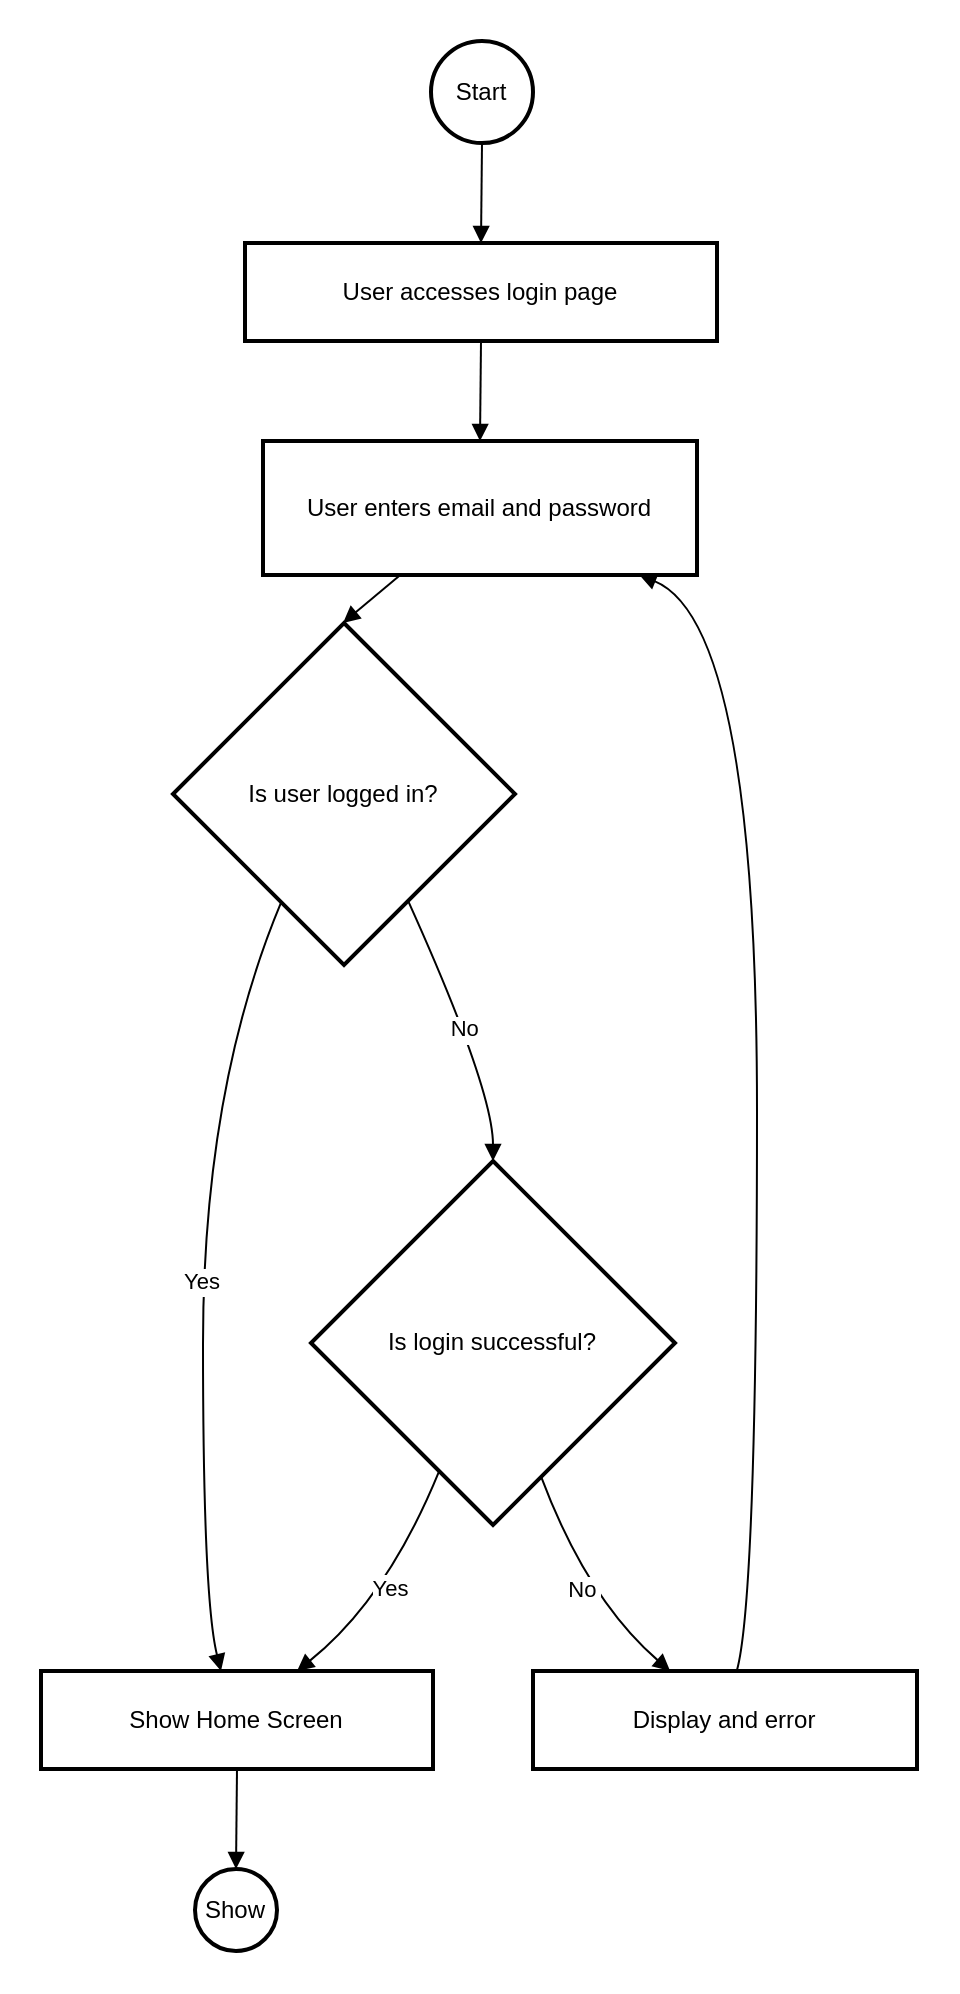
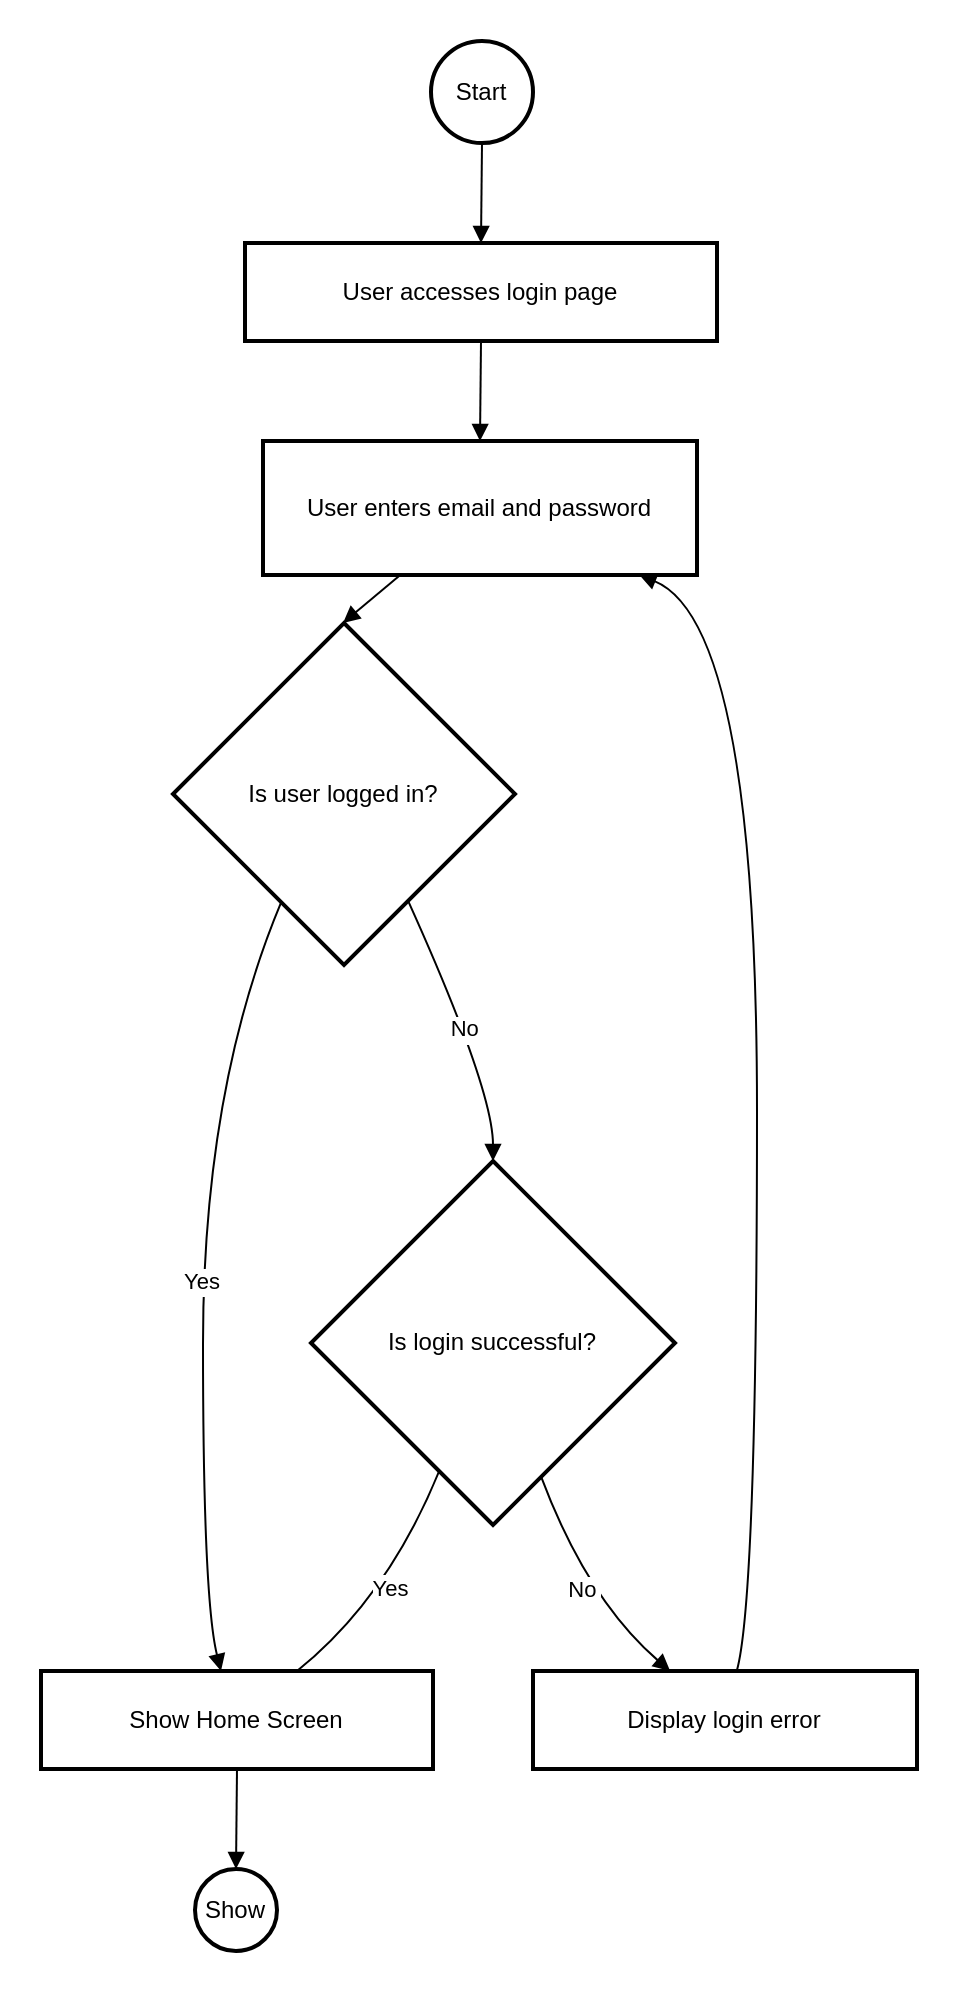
(344, 1628) -> (339, 1632)
(725, 1721) -> (725, 1721)
